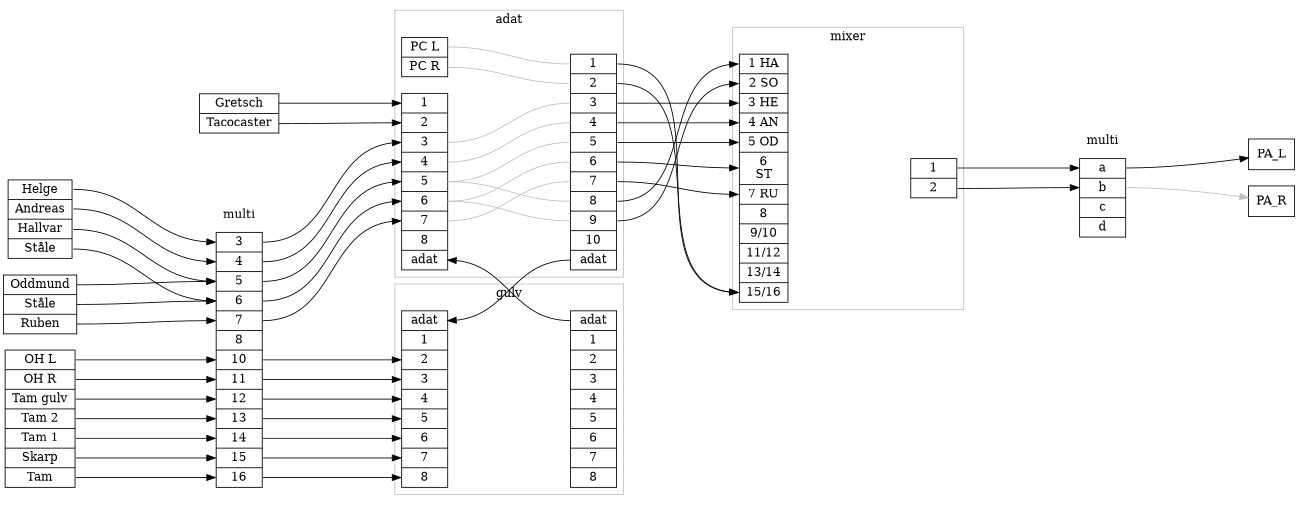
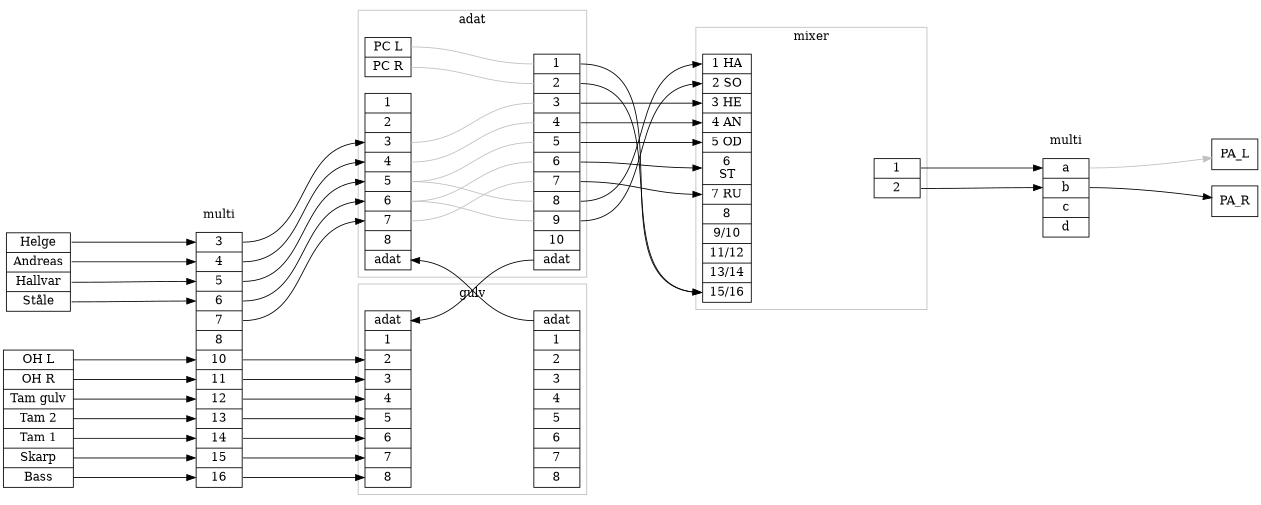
(239, 113) -> none
(1183, 165) -> (1147, 165)
(1183, 190) -> (1147, 190)
(40, 304) -> none
(40, 477) -> (38, 477)
